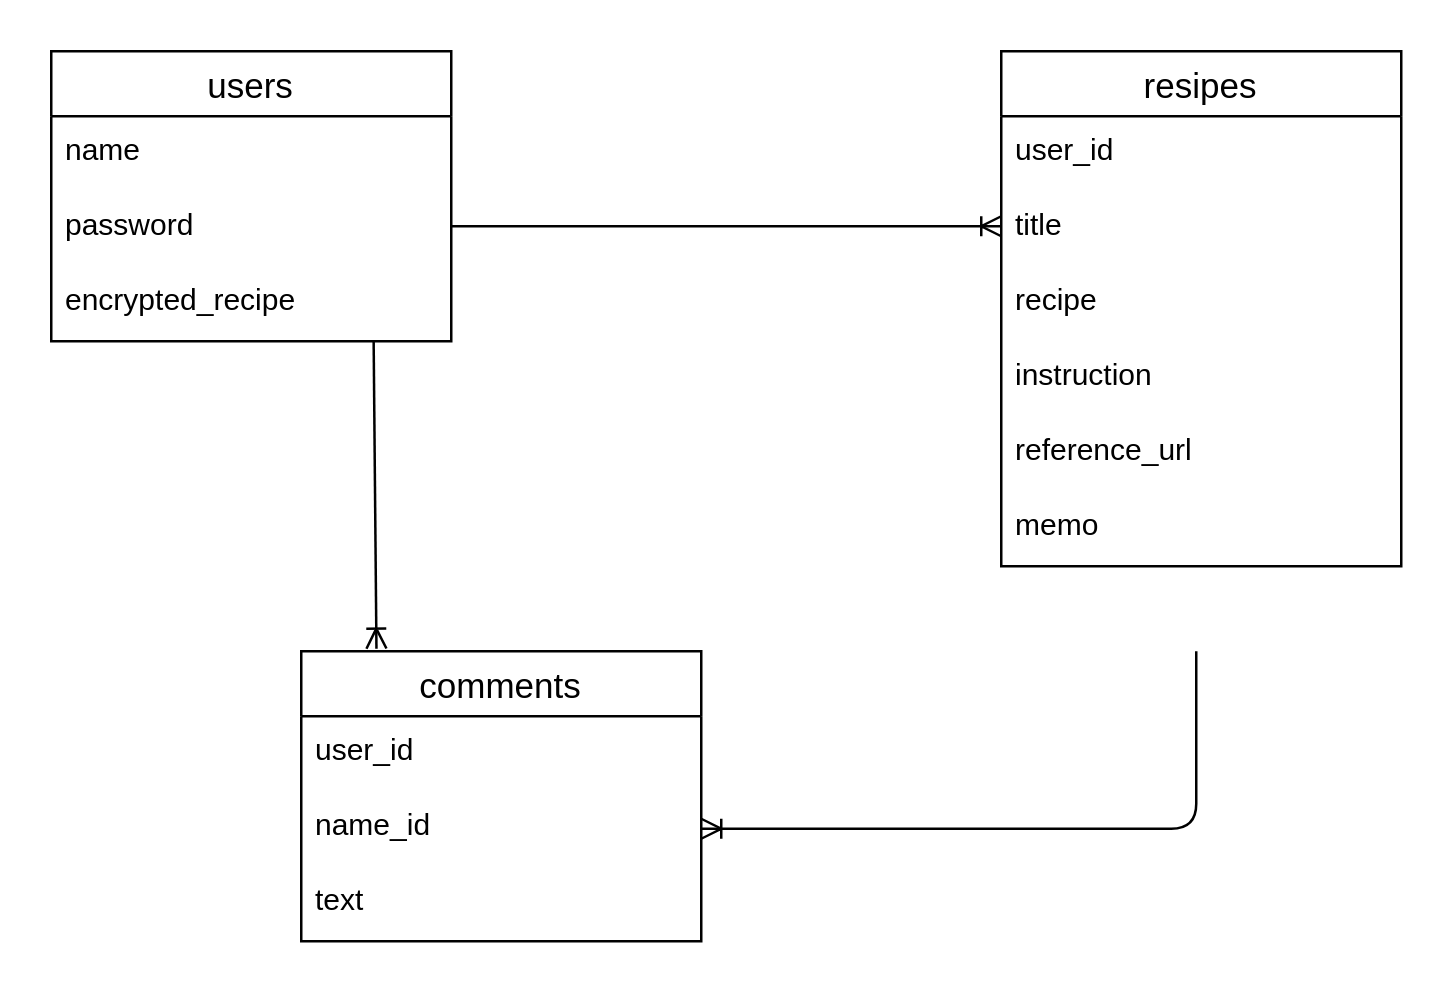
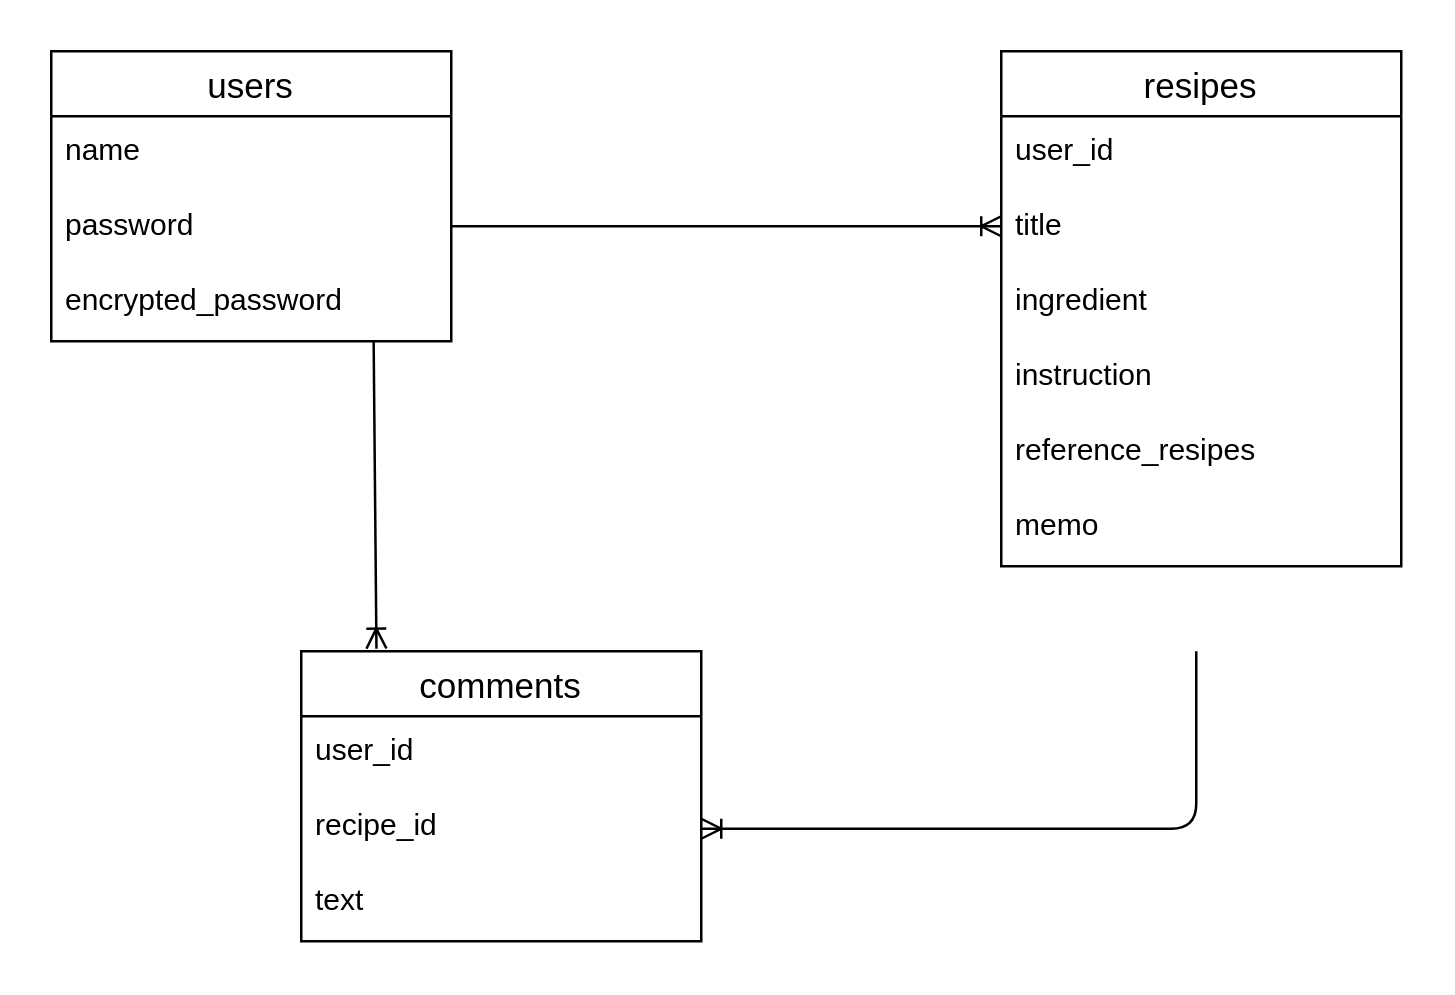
(196, 300) -> (216, 300)
(1062, 300) -> (1091, 300)
(1120, 450) -> (1154, 450)
(370, 825) -> (383, 825)
